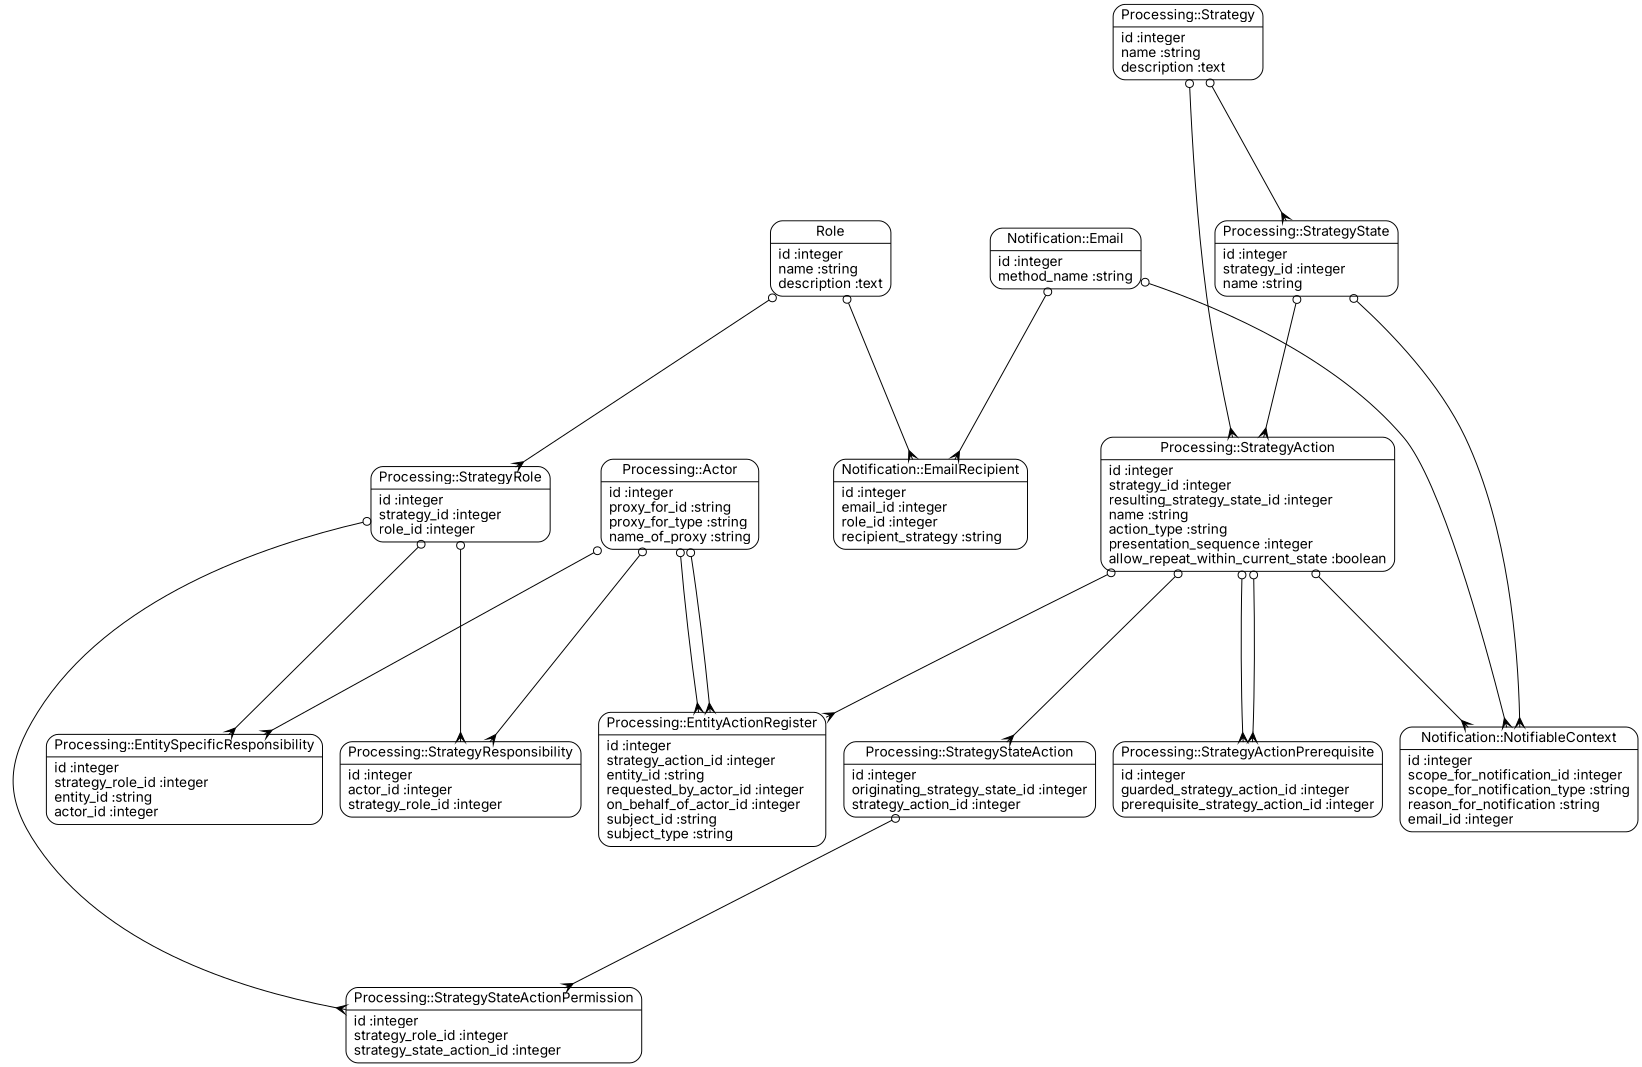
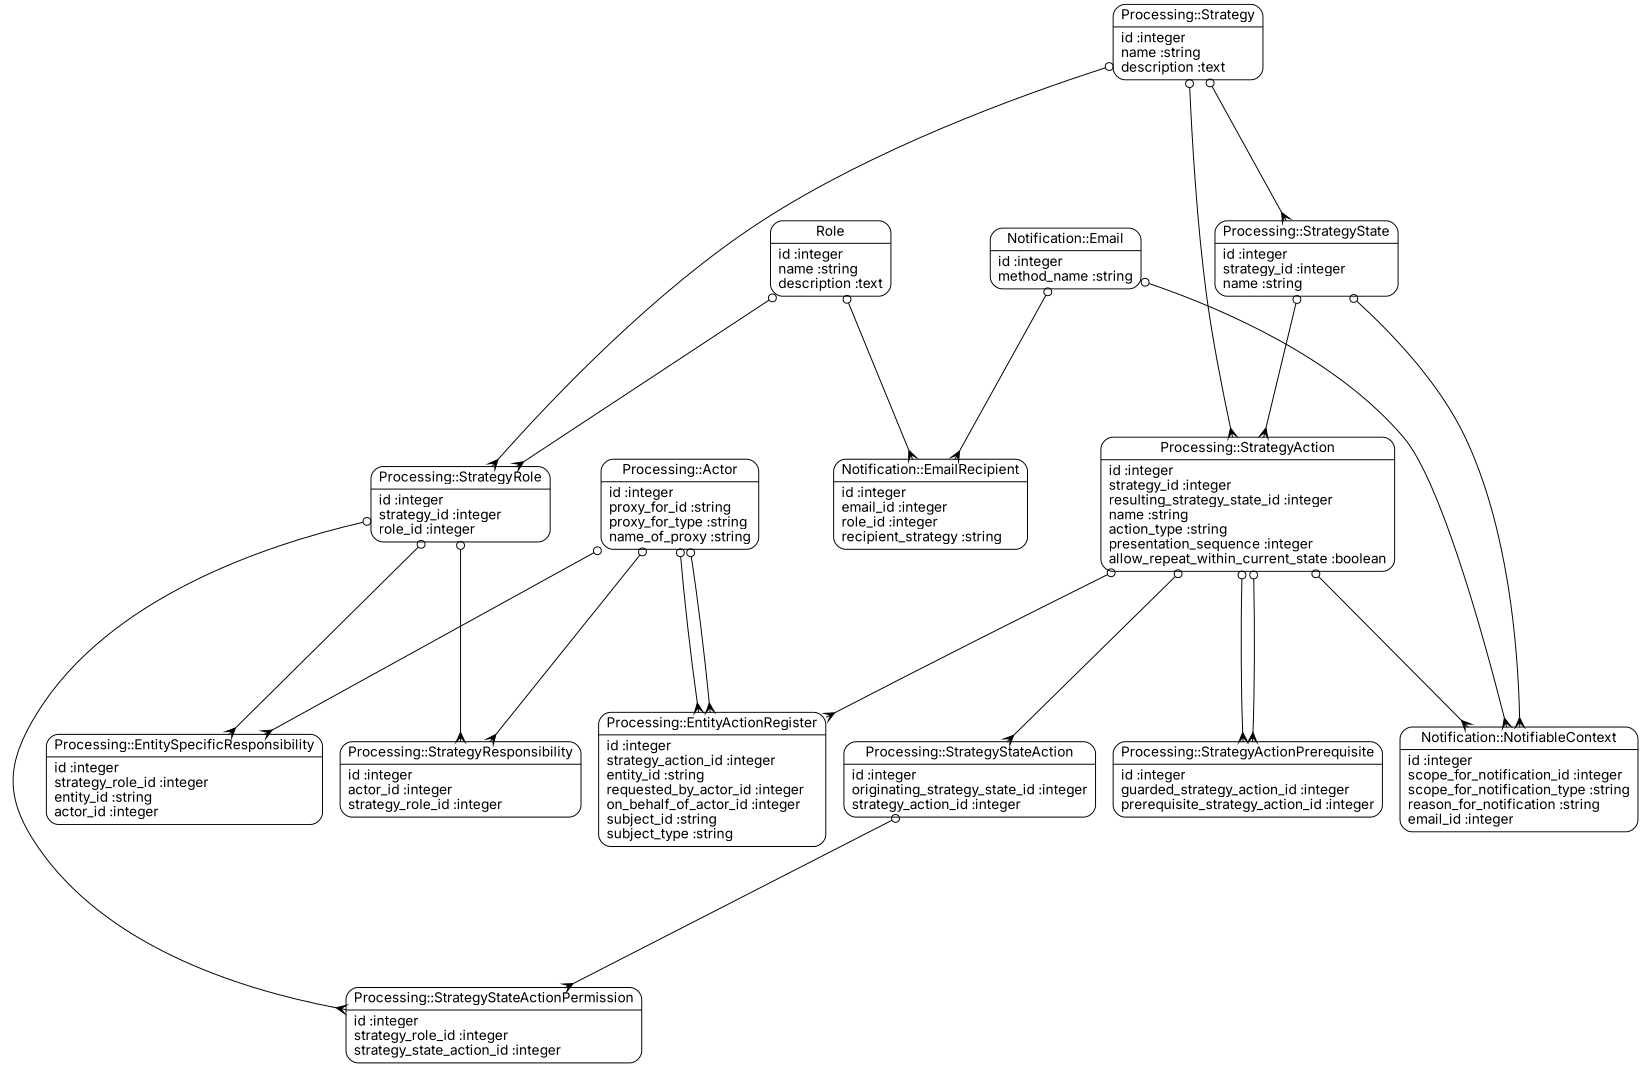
none -> (771, 216)
